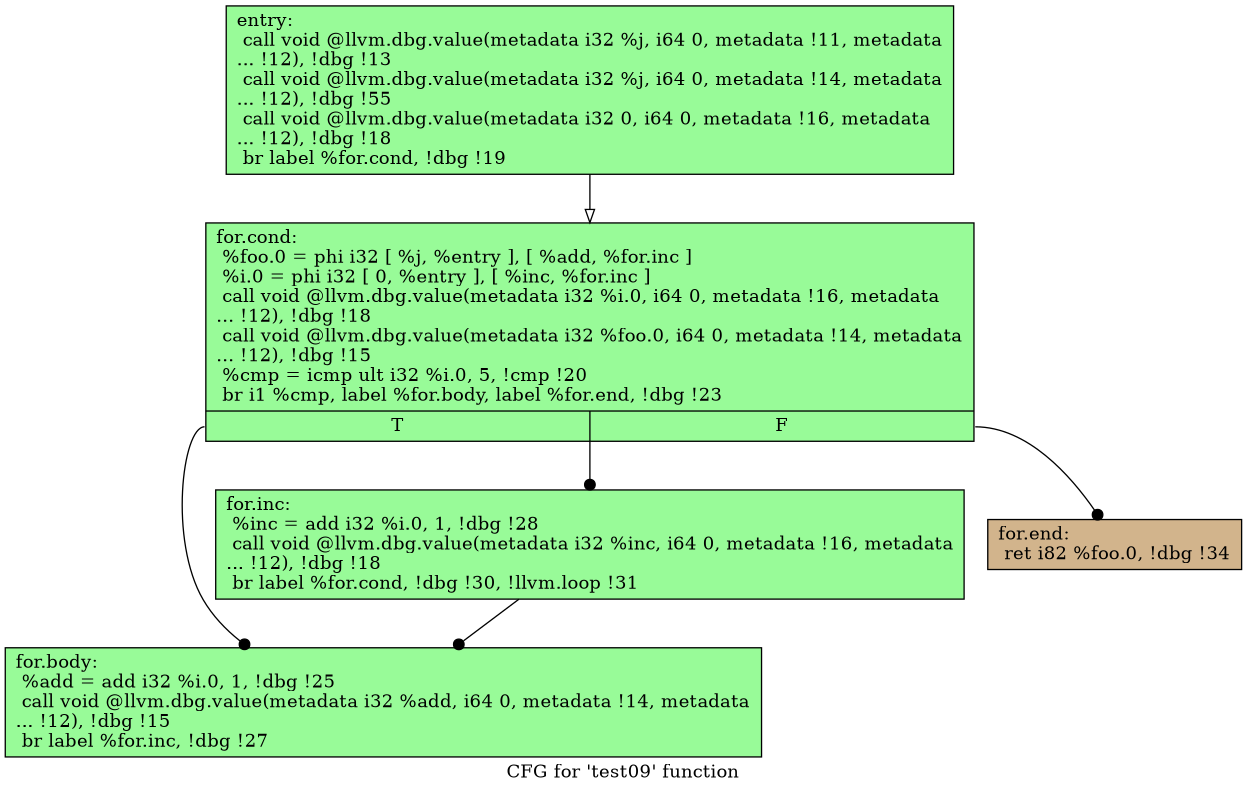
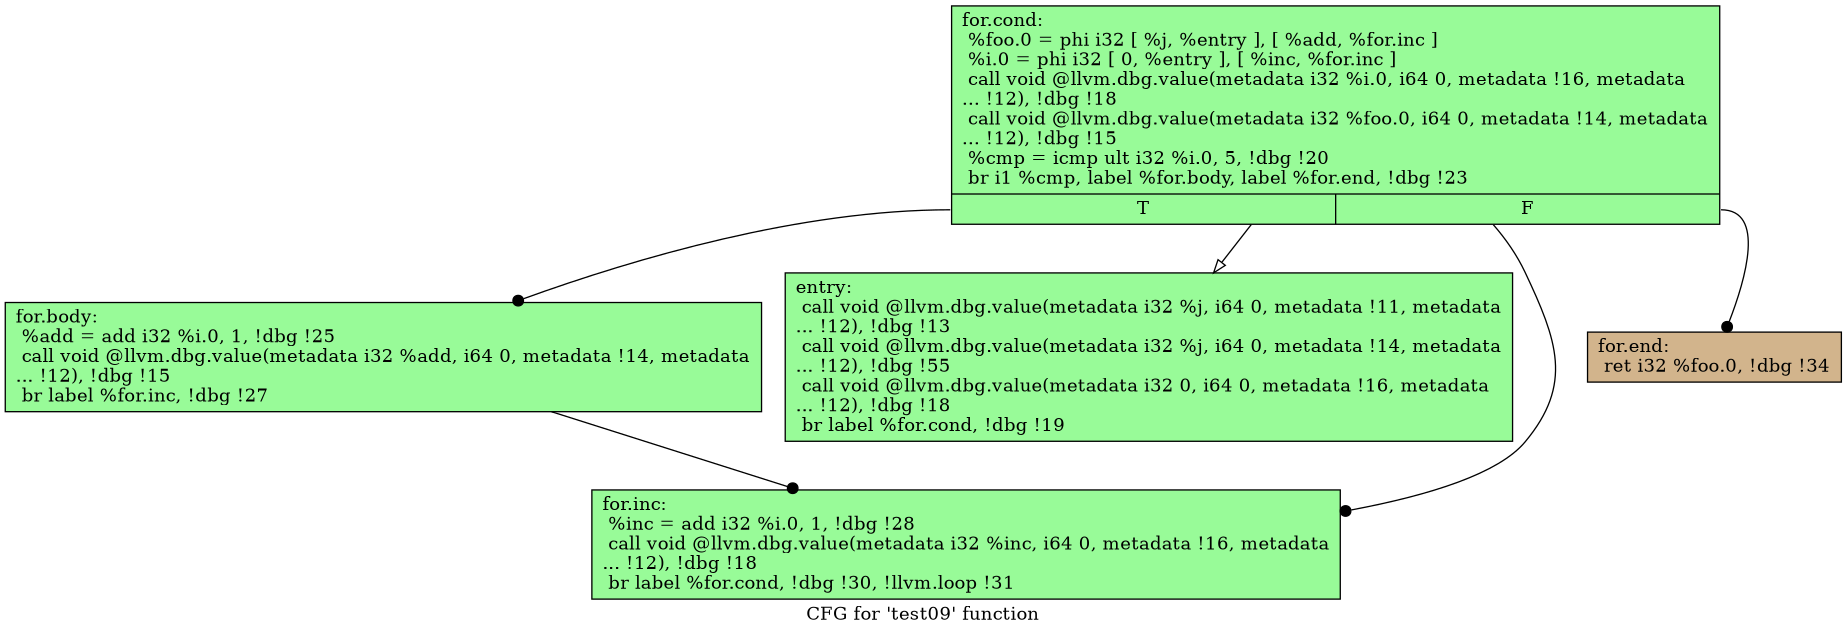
(590, 192) -> (1237, 243)
(402, 376) -> (1146, 158)
(1115, 554) -> (1714, 366)
(491, 620) -> (670, 449)
